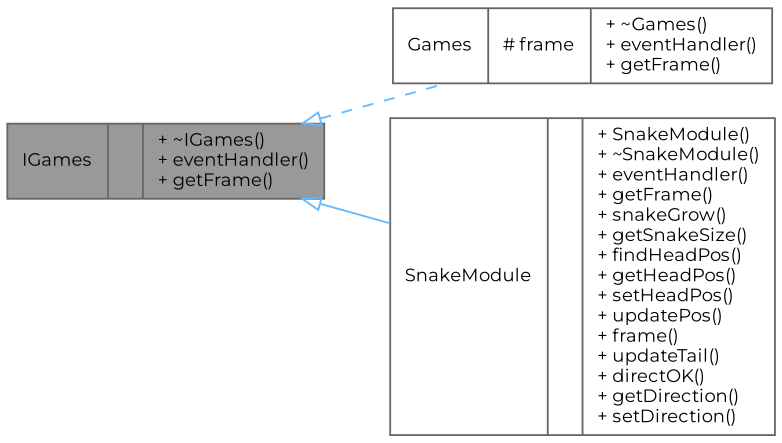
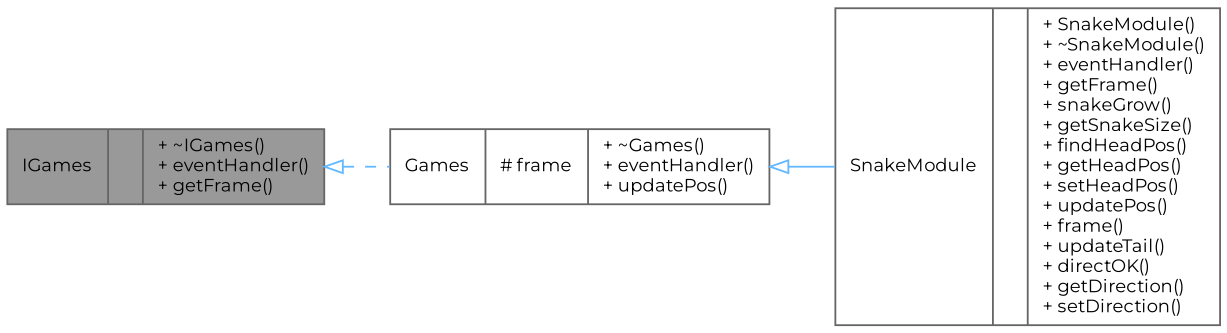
(664, 65) -> (666, 186)
(355, 214) -> (812, 167)
